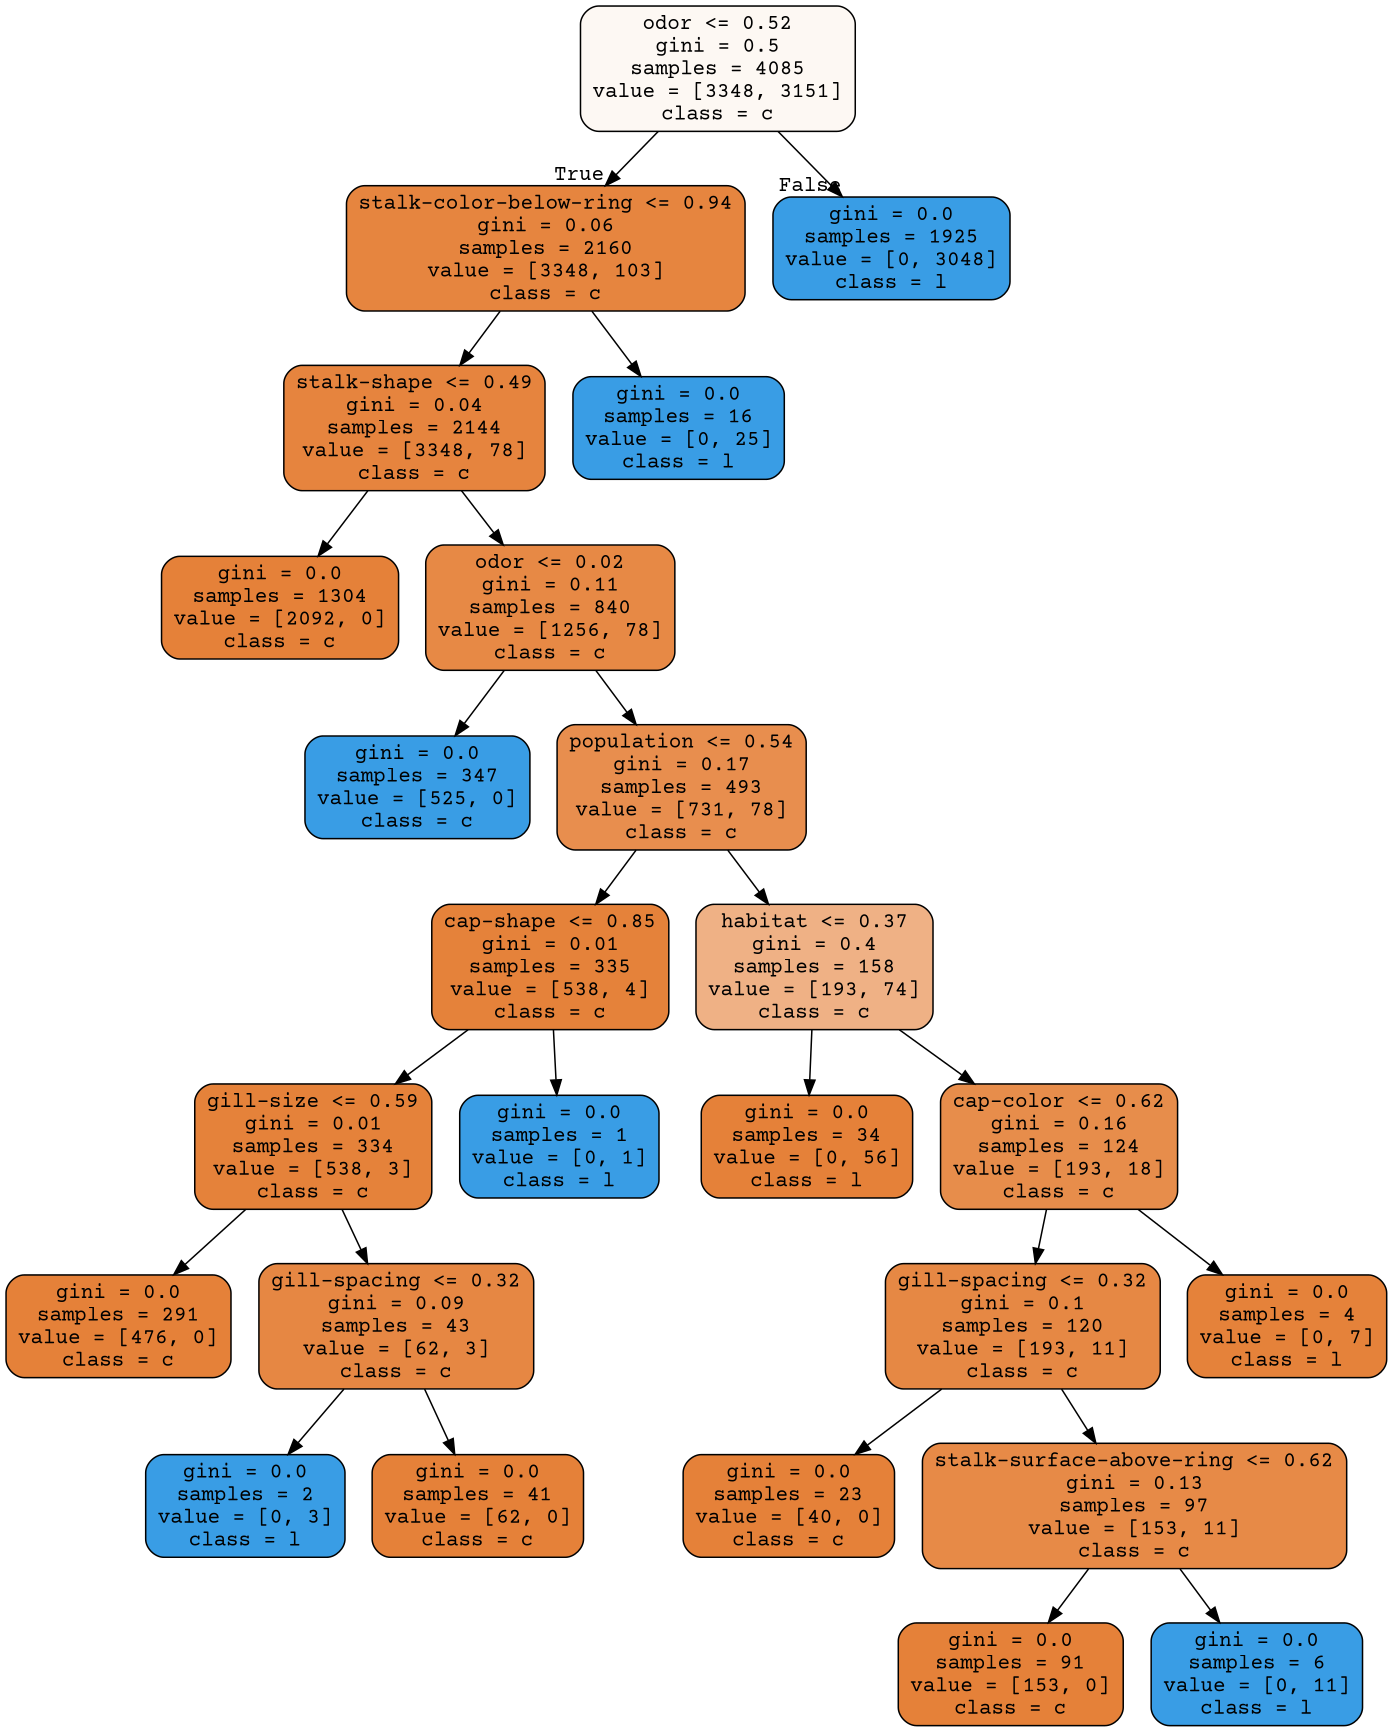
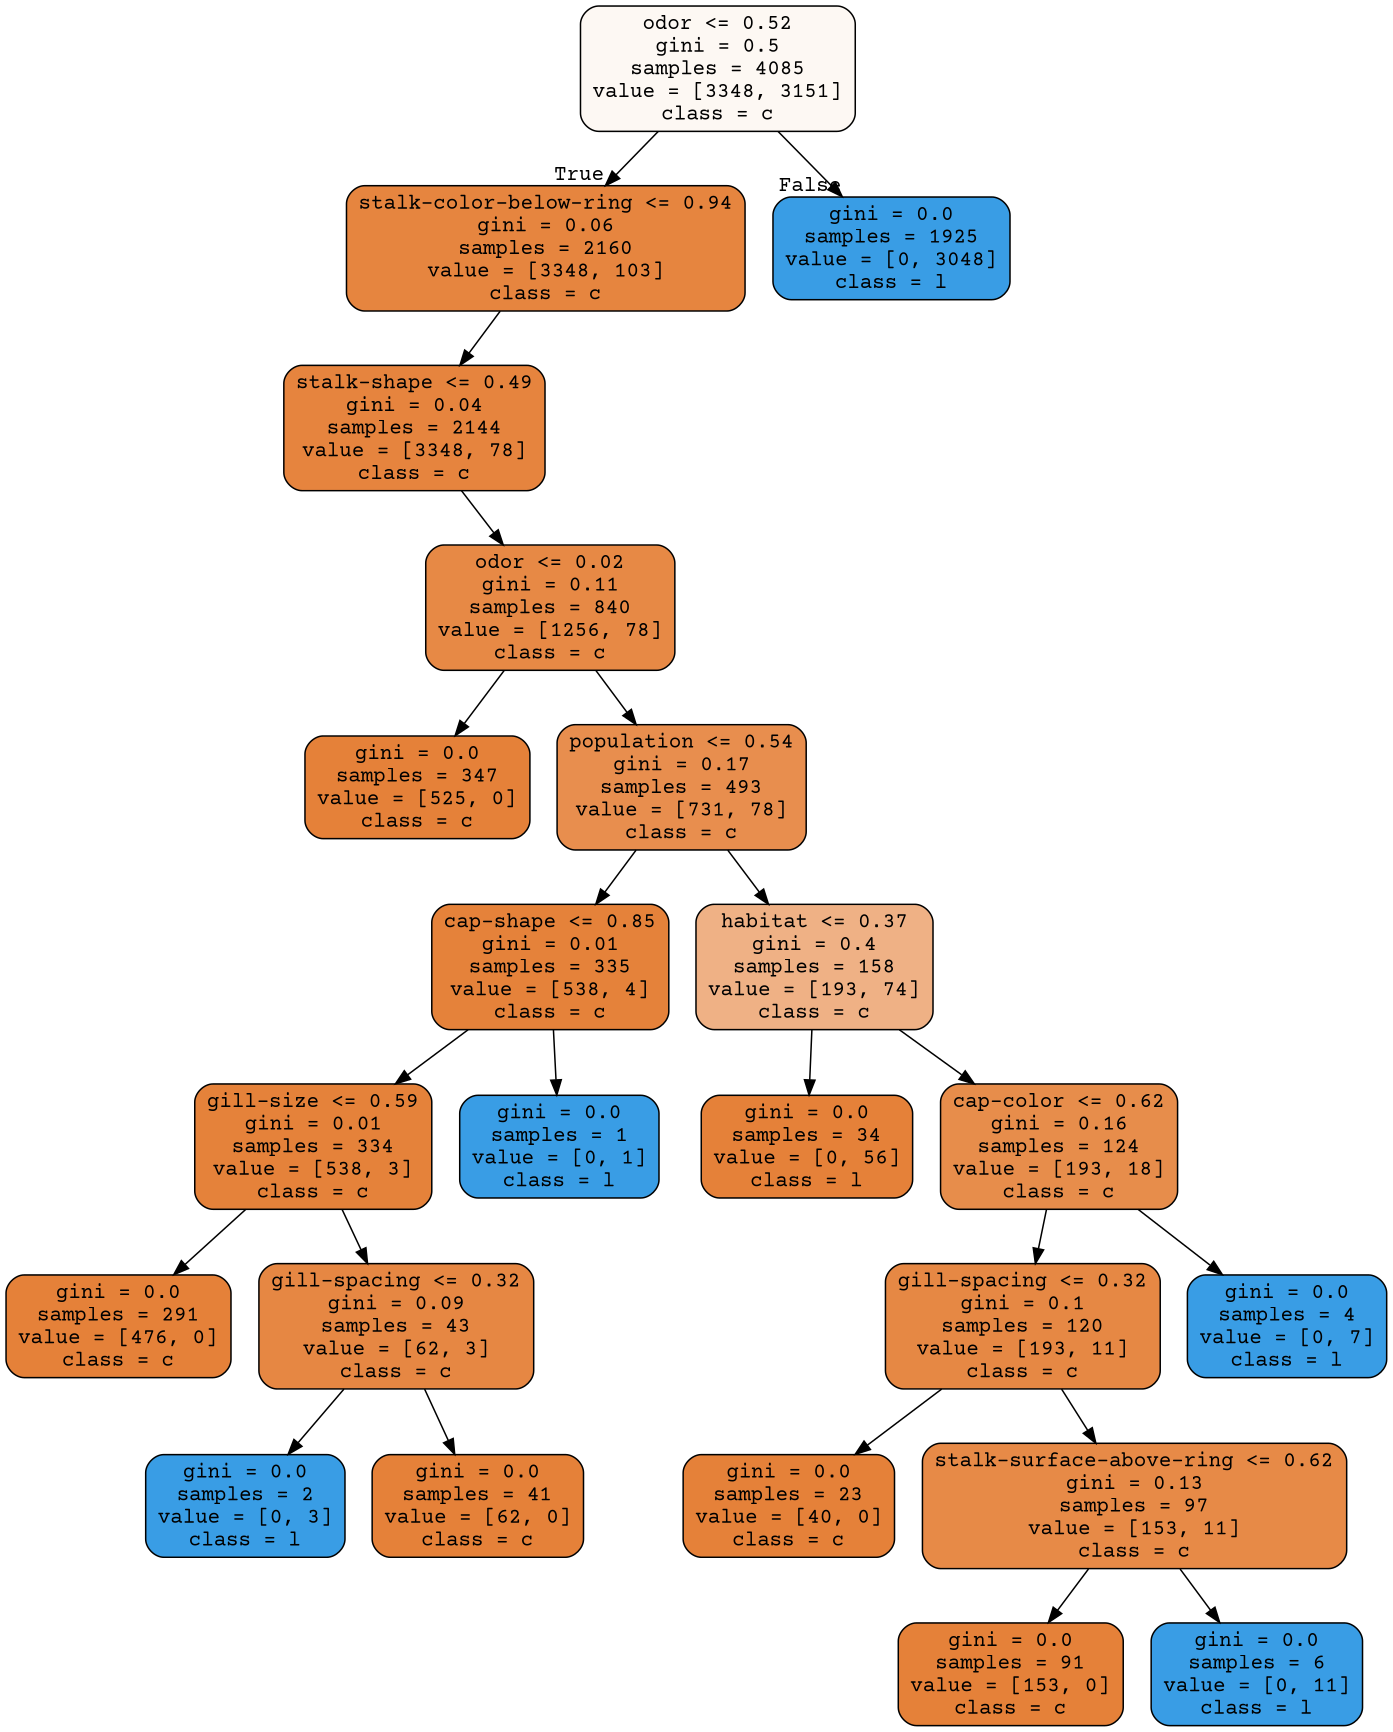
(679, 428) -> none
(280, 608) -> none
(417, 787) -> (417, 787)
(1287, 1326) -> (1287, 1326)
